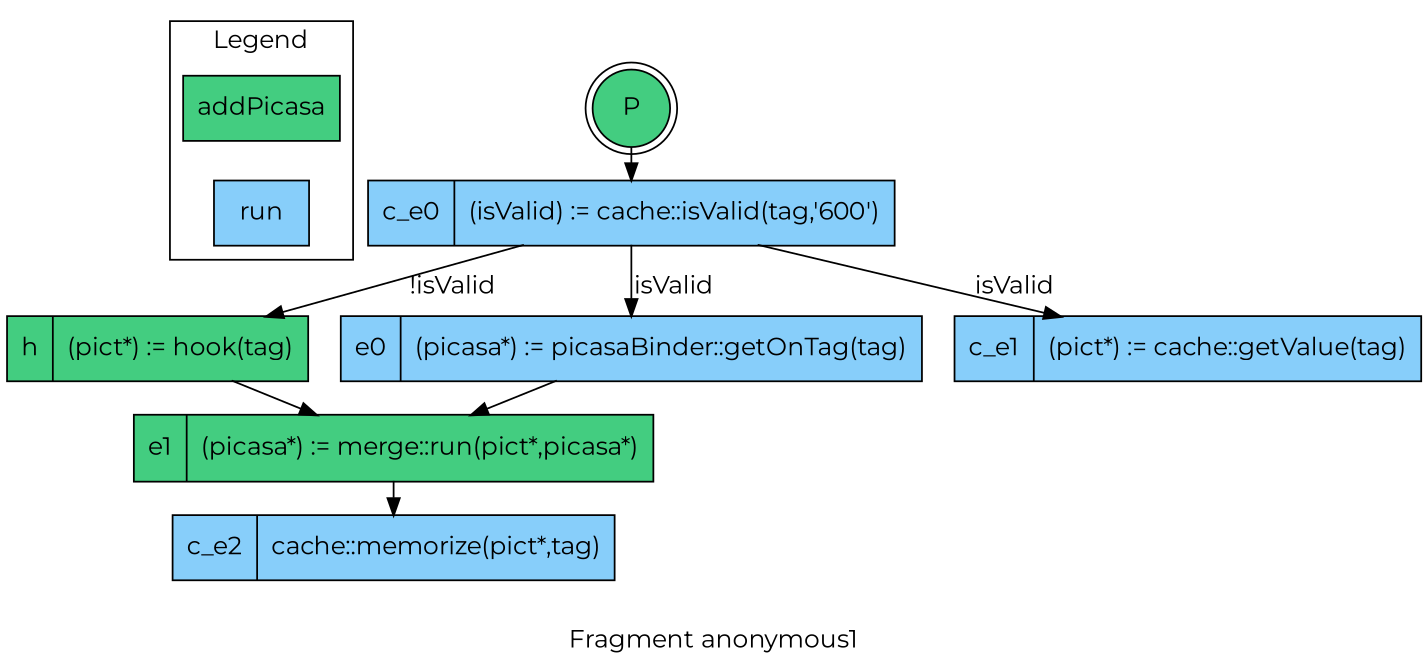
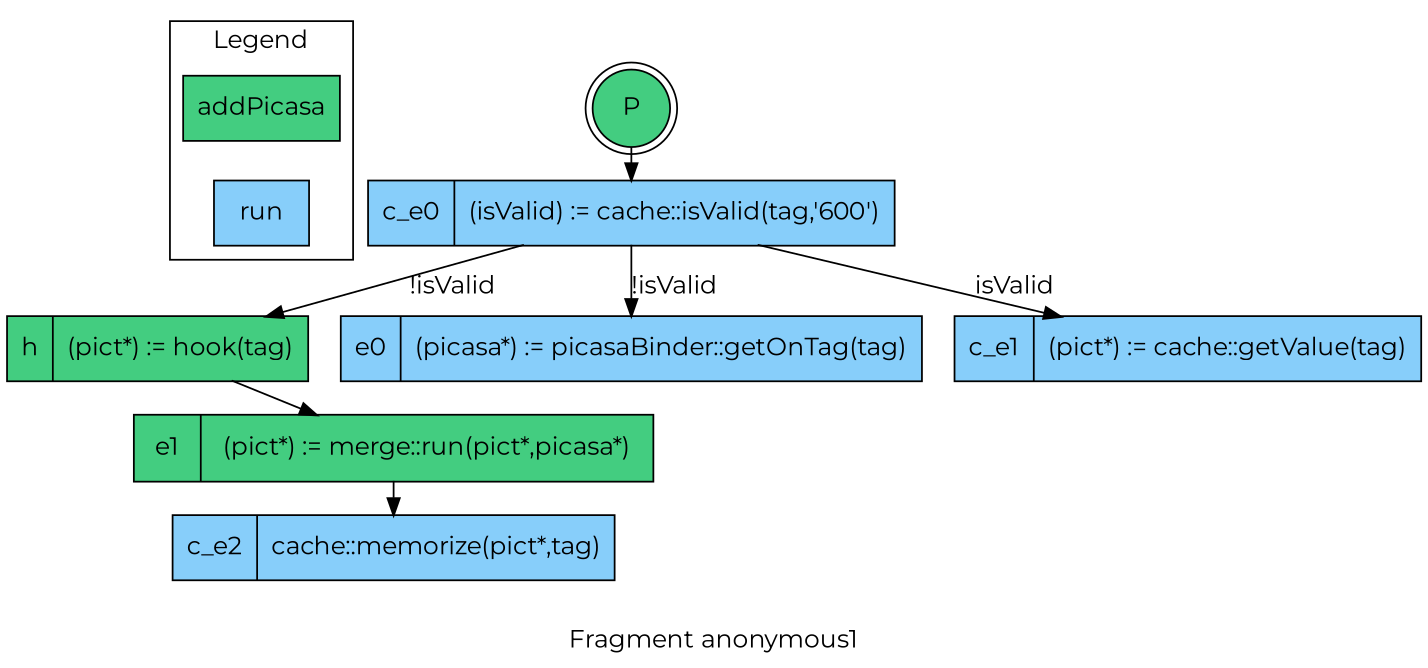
(675, 287) -> (675, 287)
(522, 395) -> none
(420, 447) -> (427, 447)
